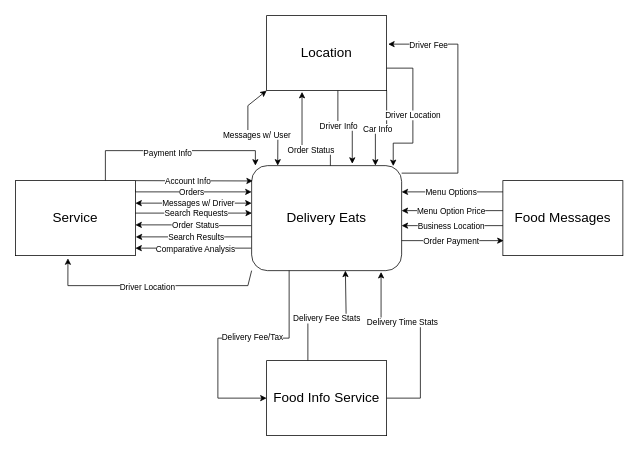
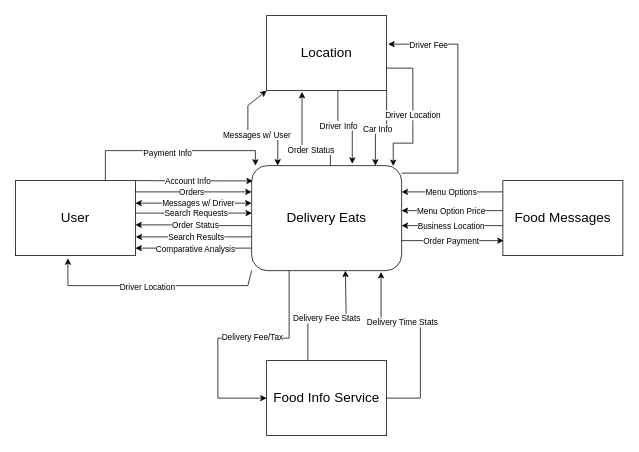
(75, 218) -> (75, 218)
